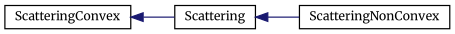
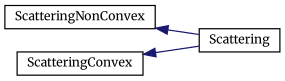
(284, 17) -> (183, 32)
